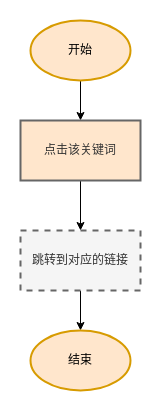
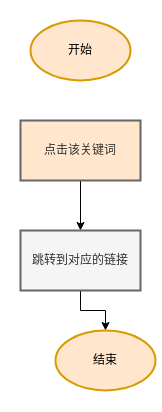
(81, 97) -> none
(81, 261) -> (81, 261)
(81, 361) -> (106, 361)
